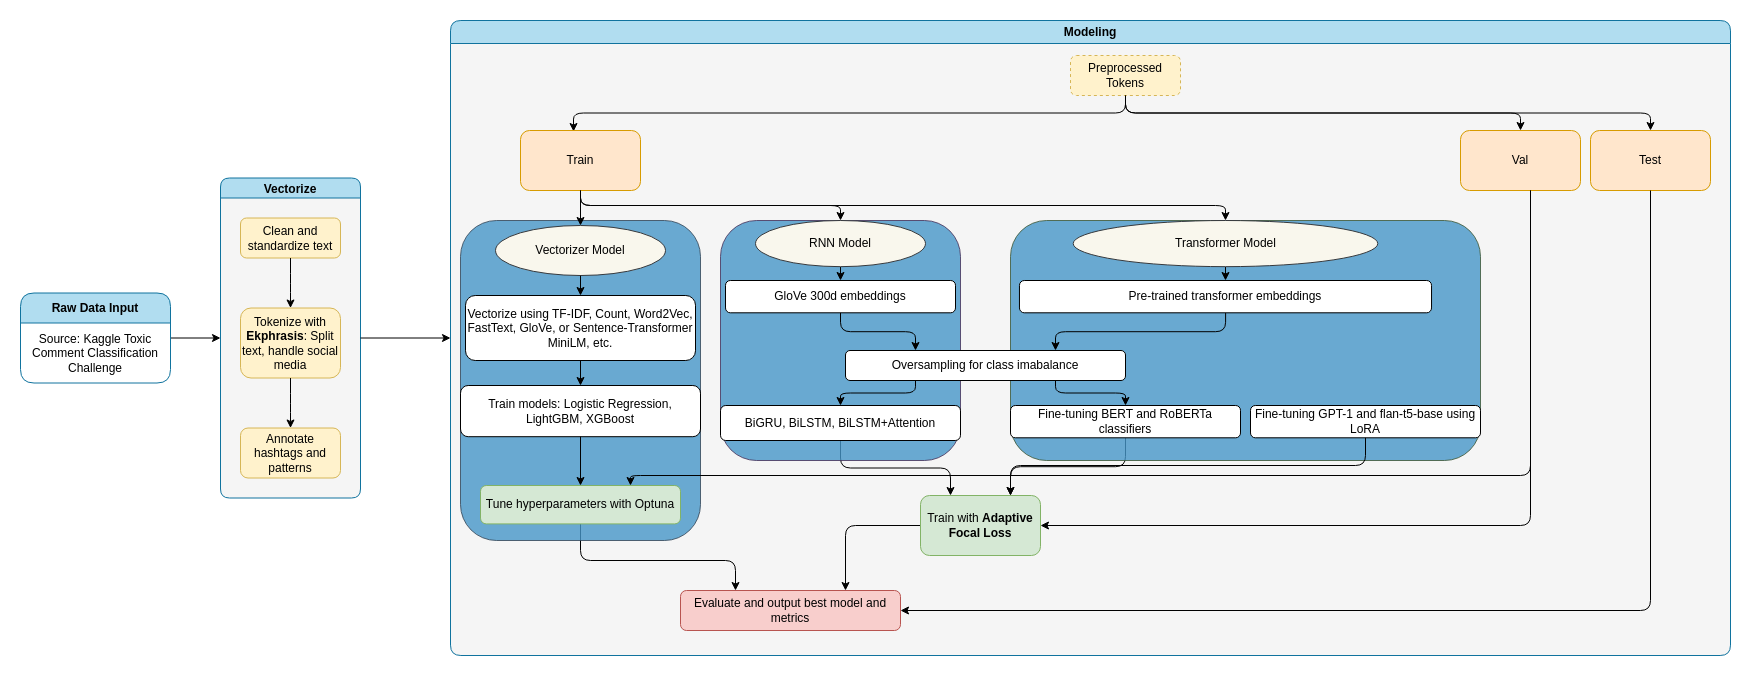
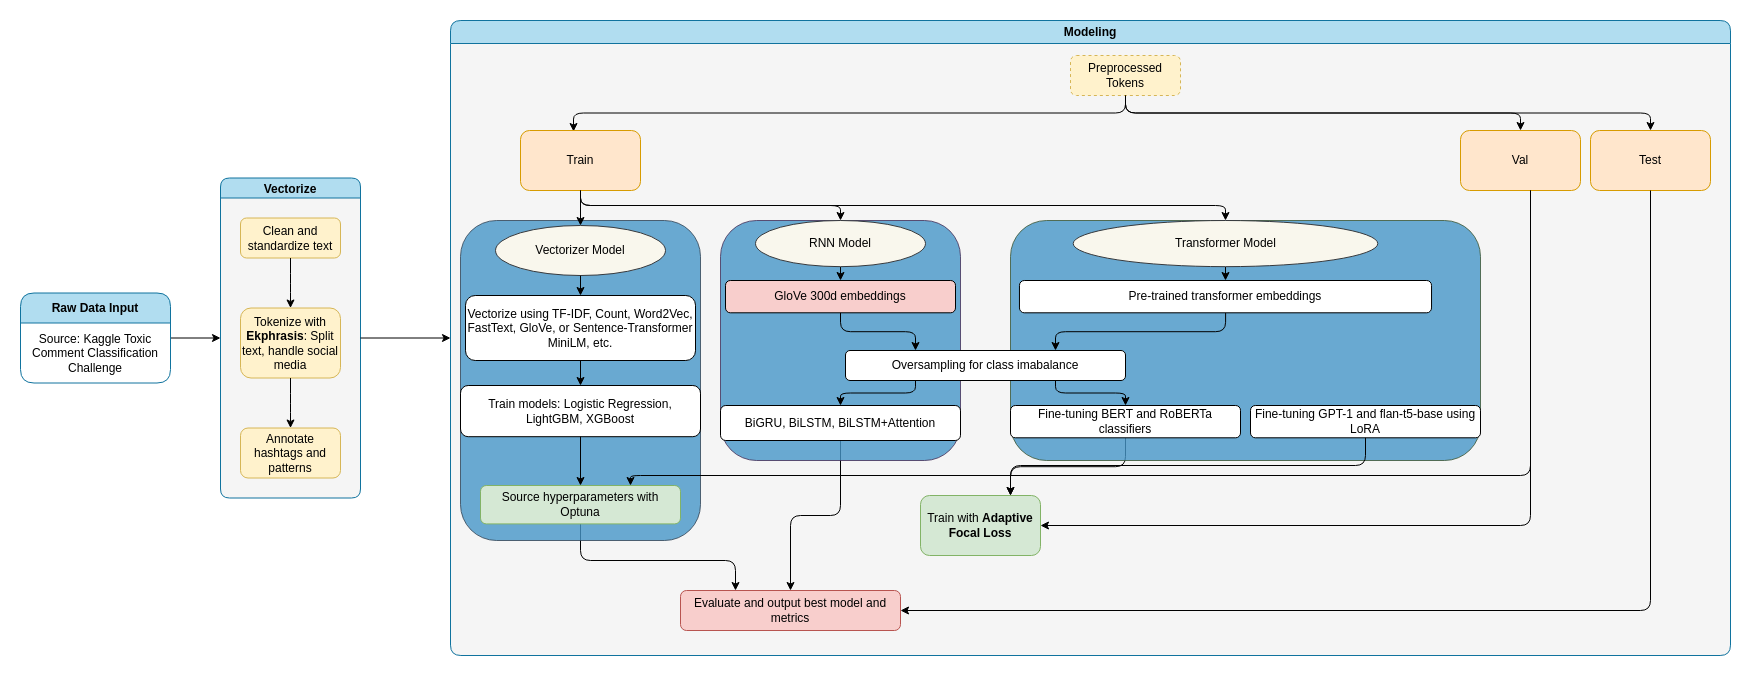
(841, 297) -> (841, 297)
(902, 468) -> (810, 516)
(581, 505) -> (581, 505)
(860, 526) -> none
